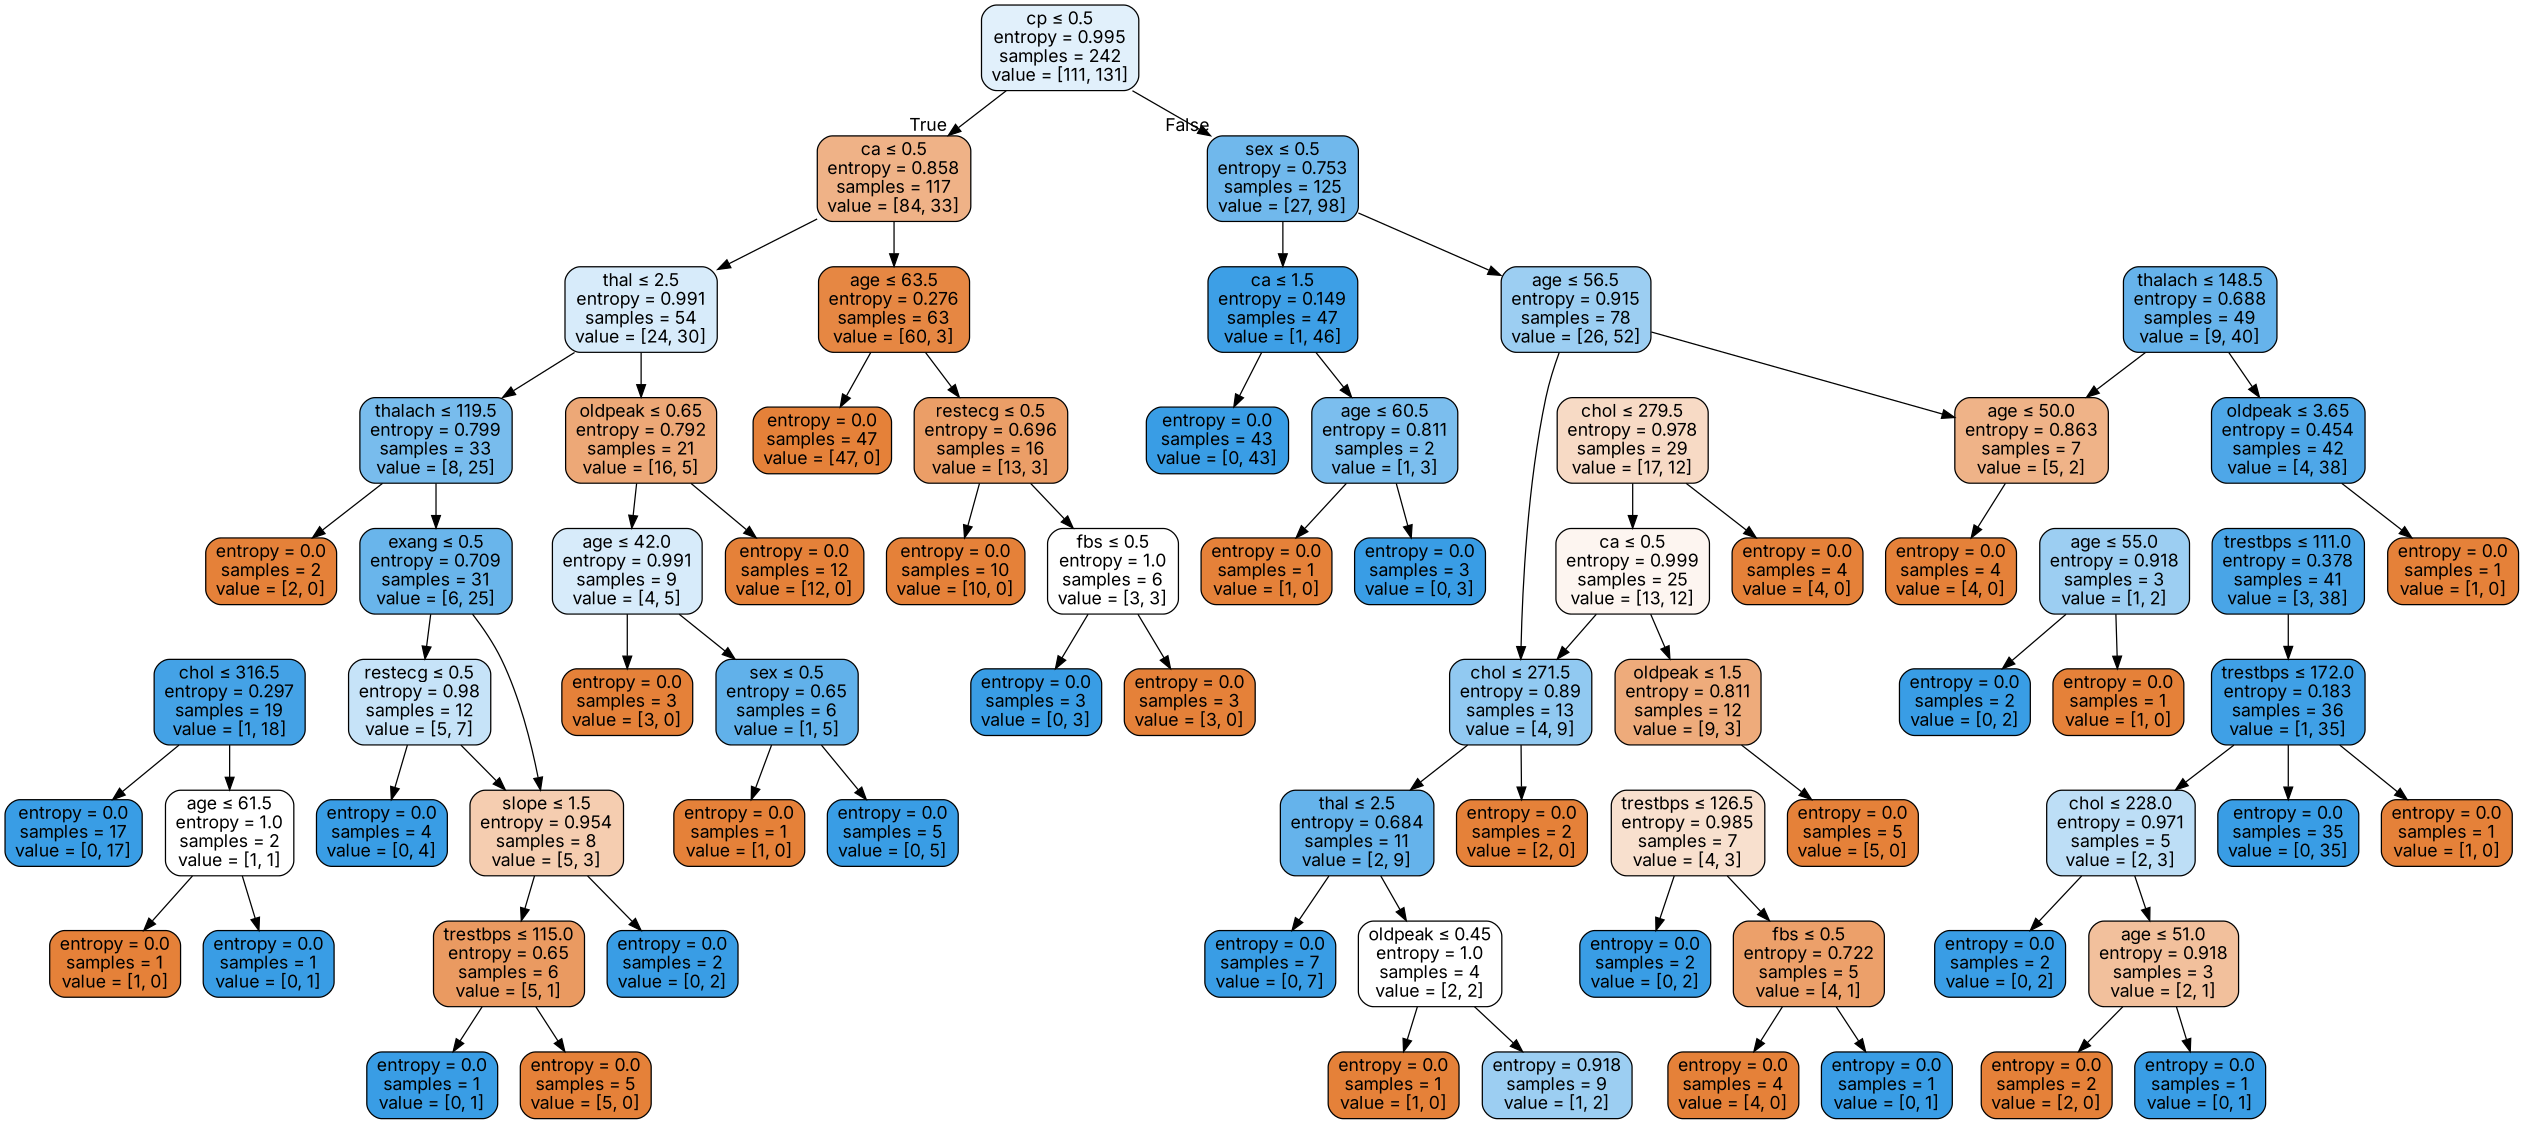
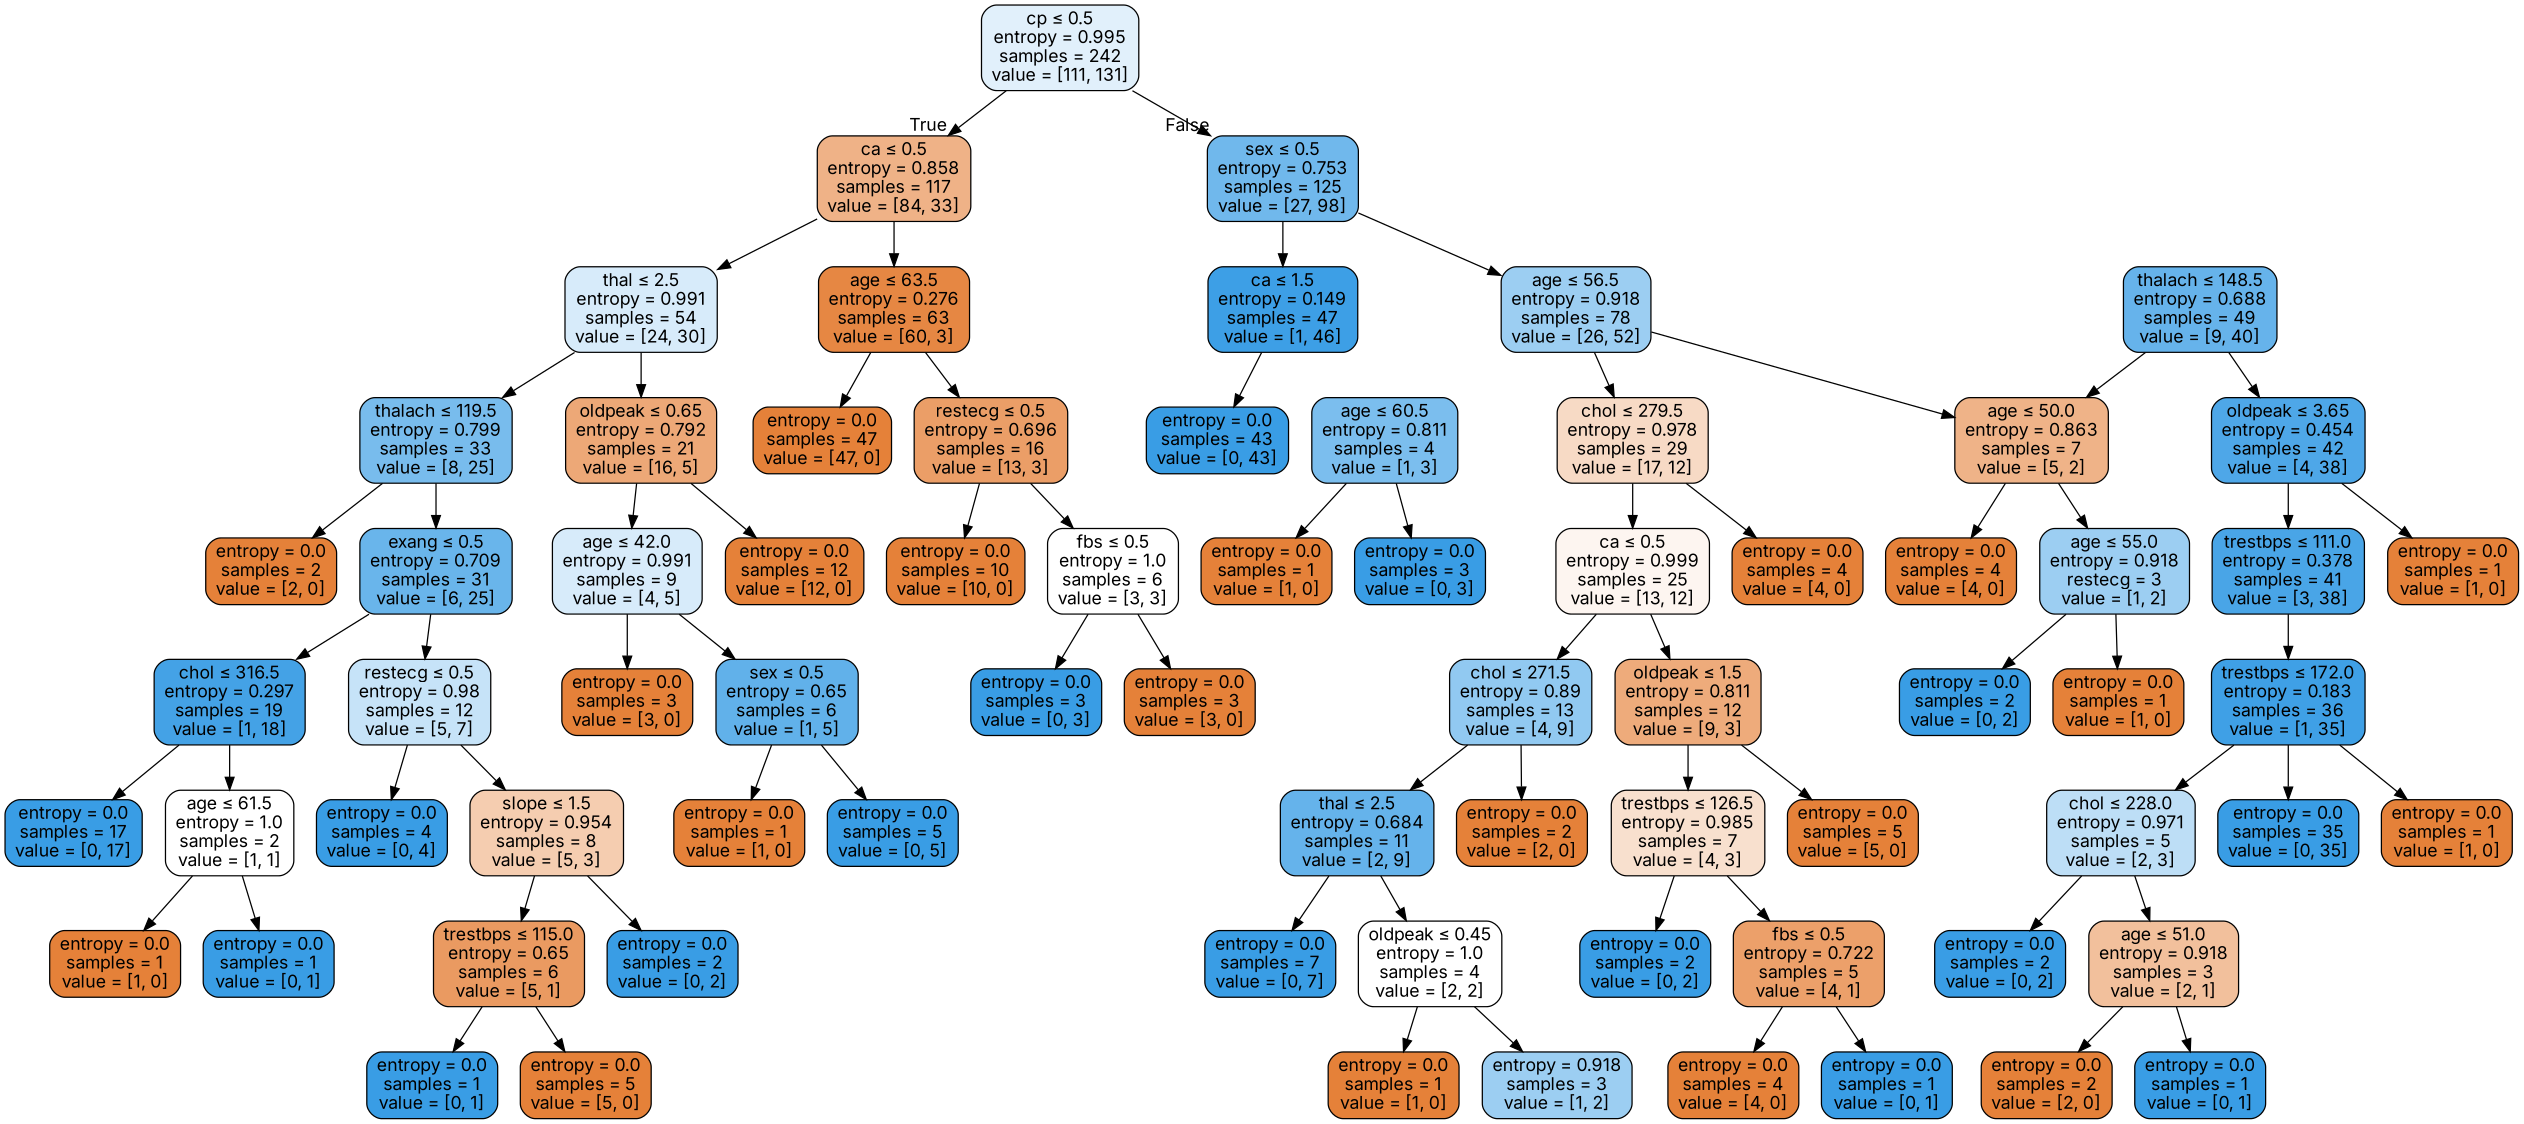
(1576, 299) -> (1576, 299)
(1330, 370) -> none
(1385, 449) -> (1385, 449)
(1530, 498) -> (1602, 369)
none -> (2288, 499)
none -> (2070, 500)
(2115, 580) -> (2115, 580)
(515, 692) -> (338, 633)
none -> (1688, 761)
(1557, 1085) -> (1557, 1085)
